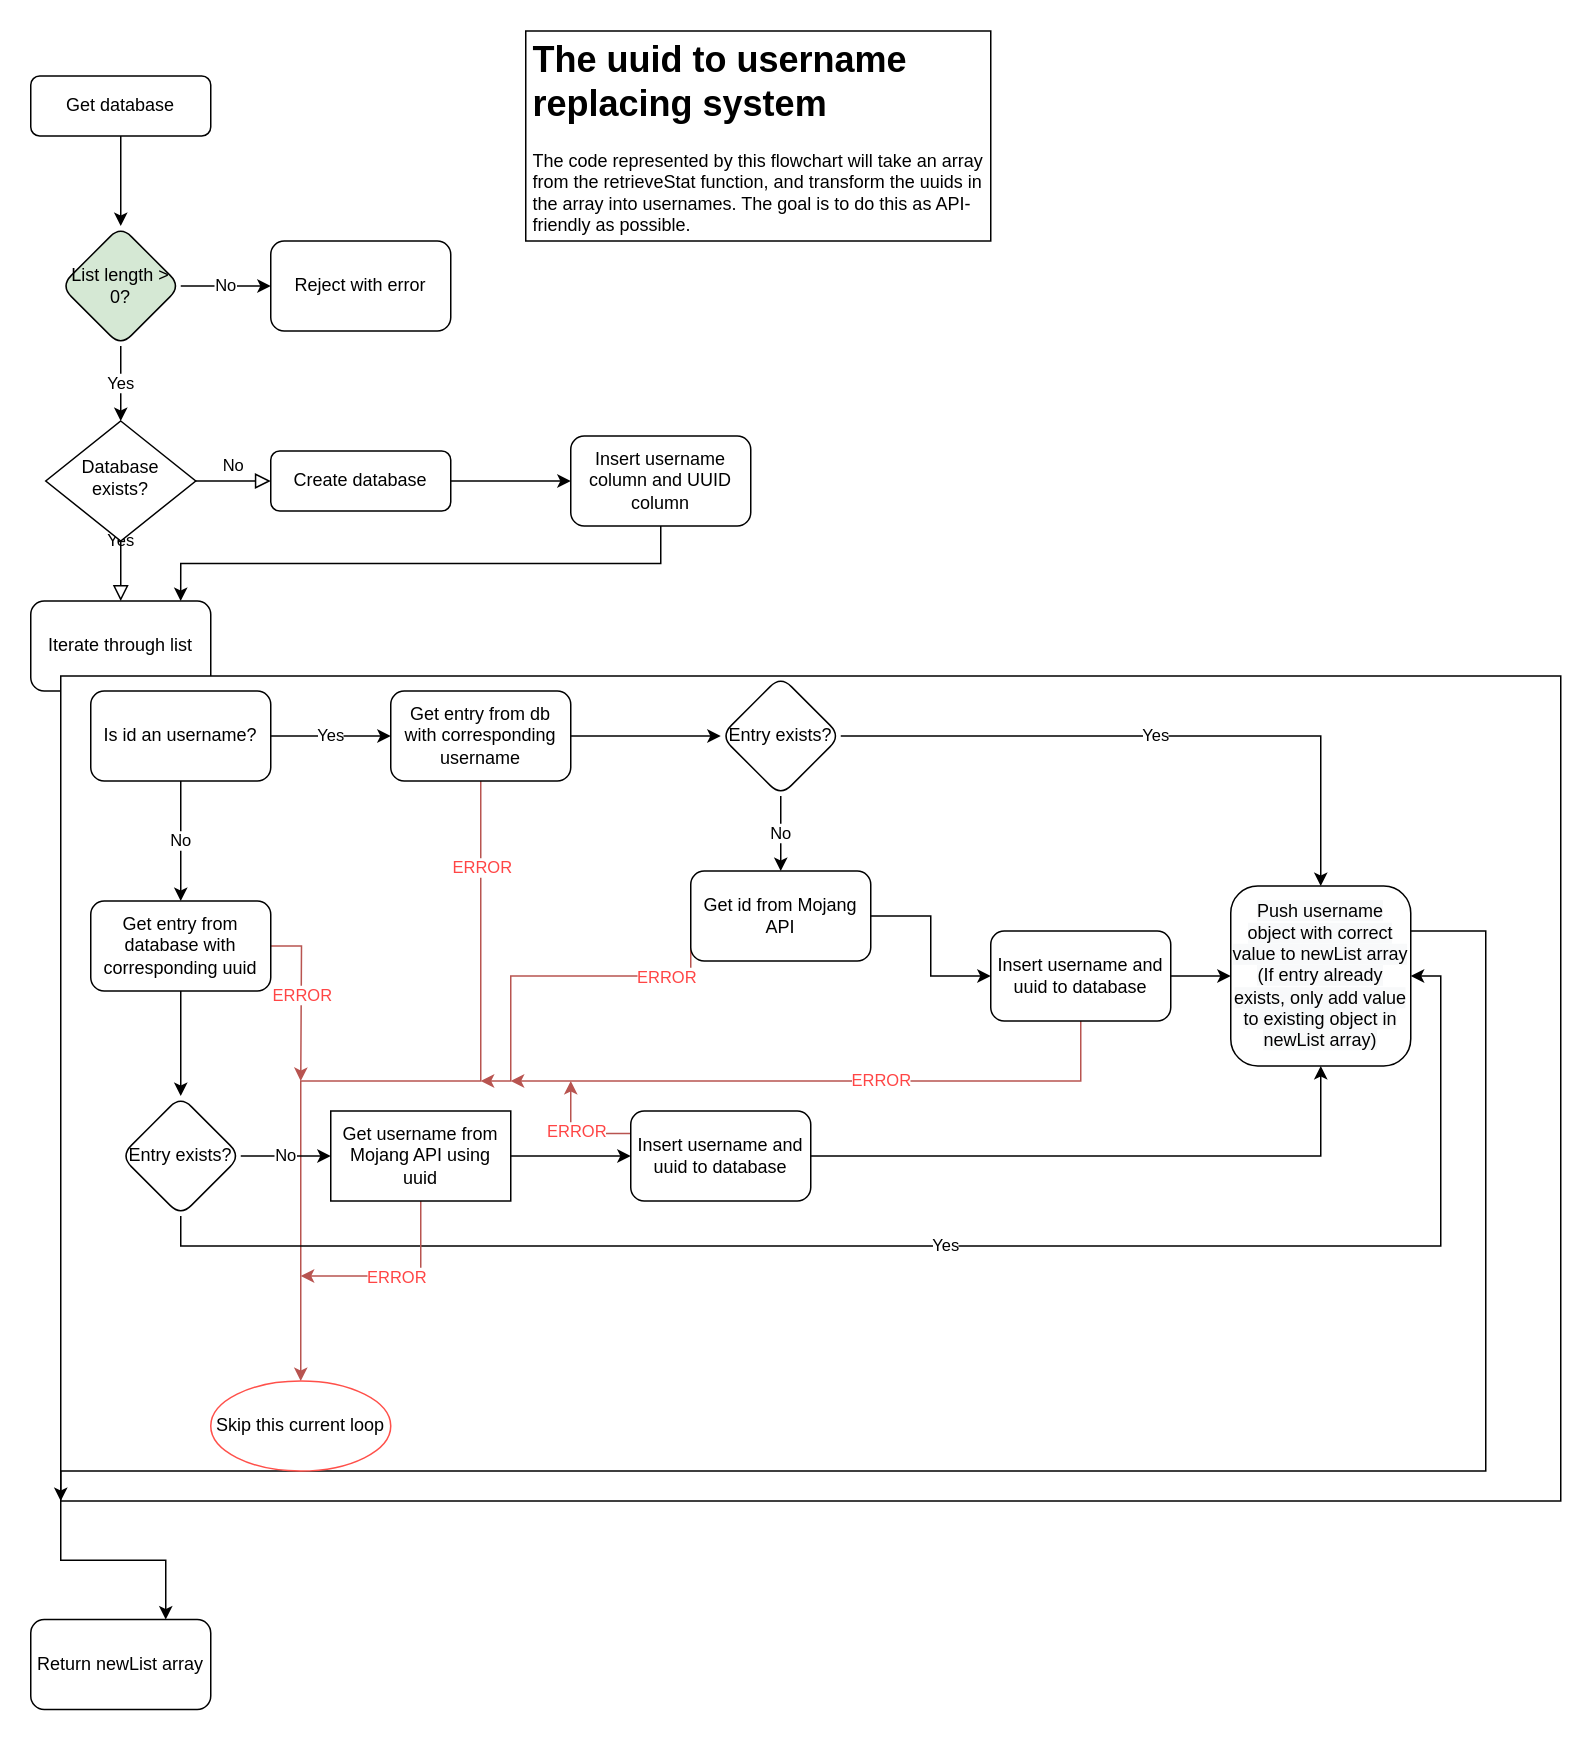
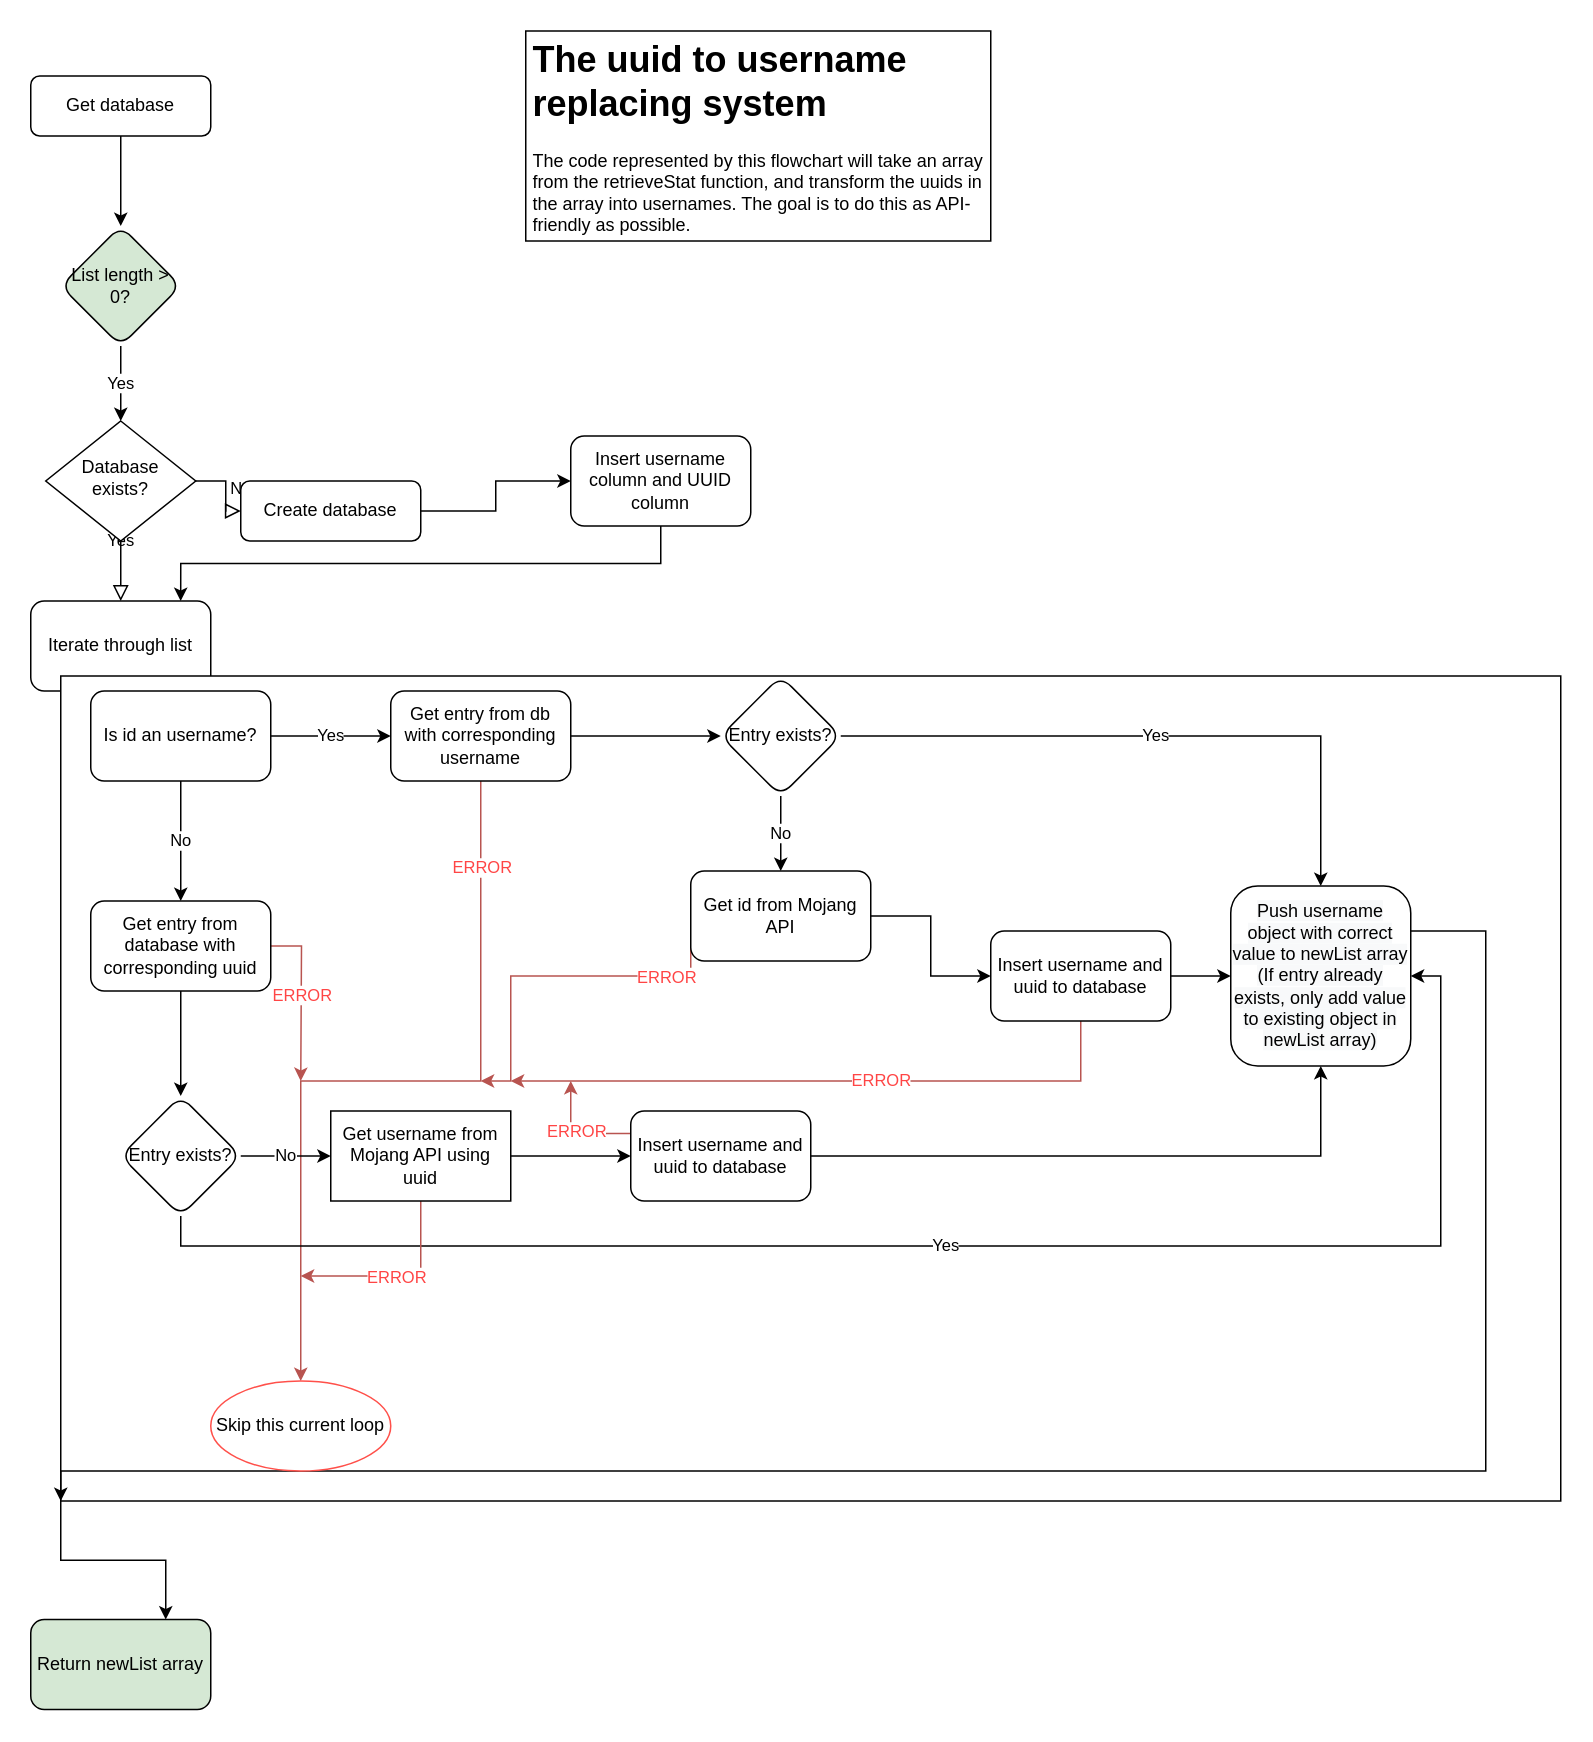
(221, 286) -> none
(361, 286) -> none
(361, 481) -> (331, 511)
(121, 1664) -> (121, 1664)
